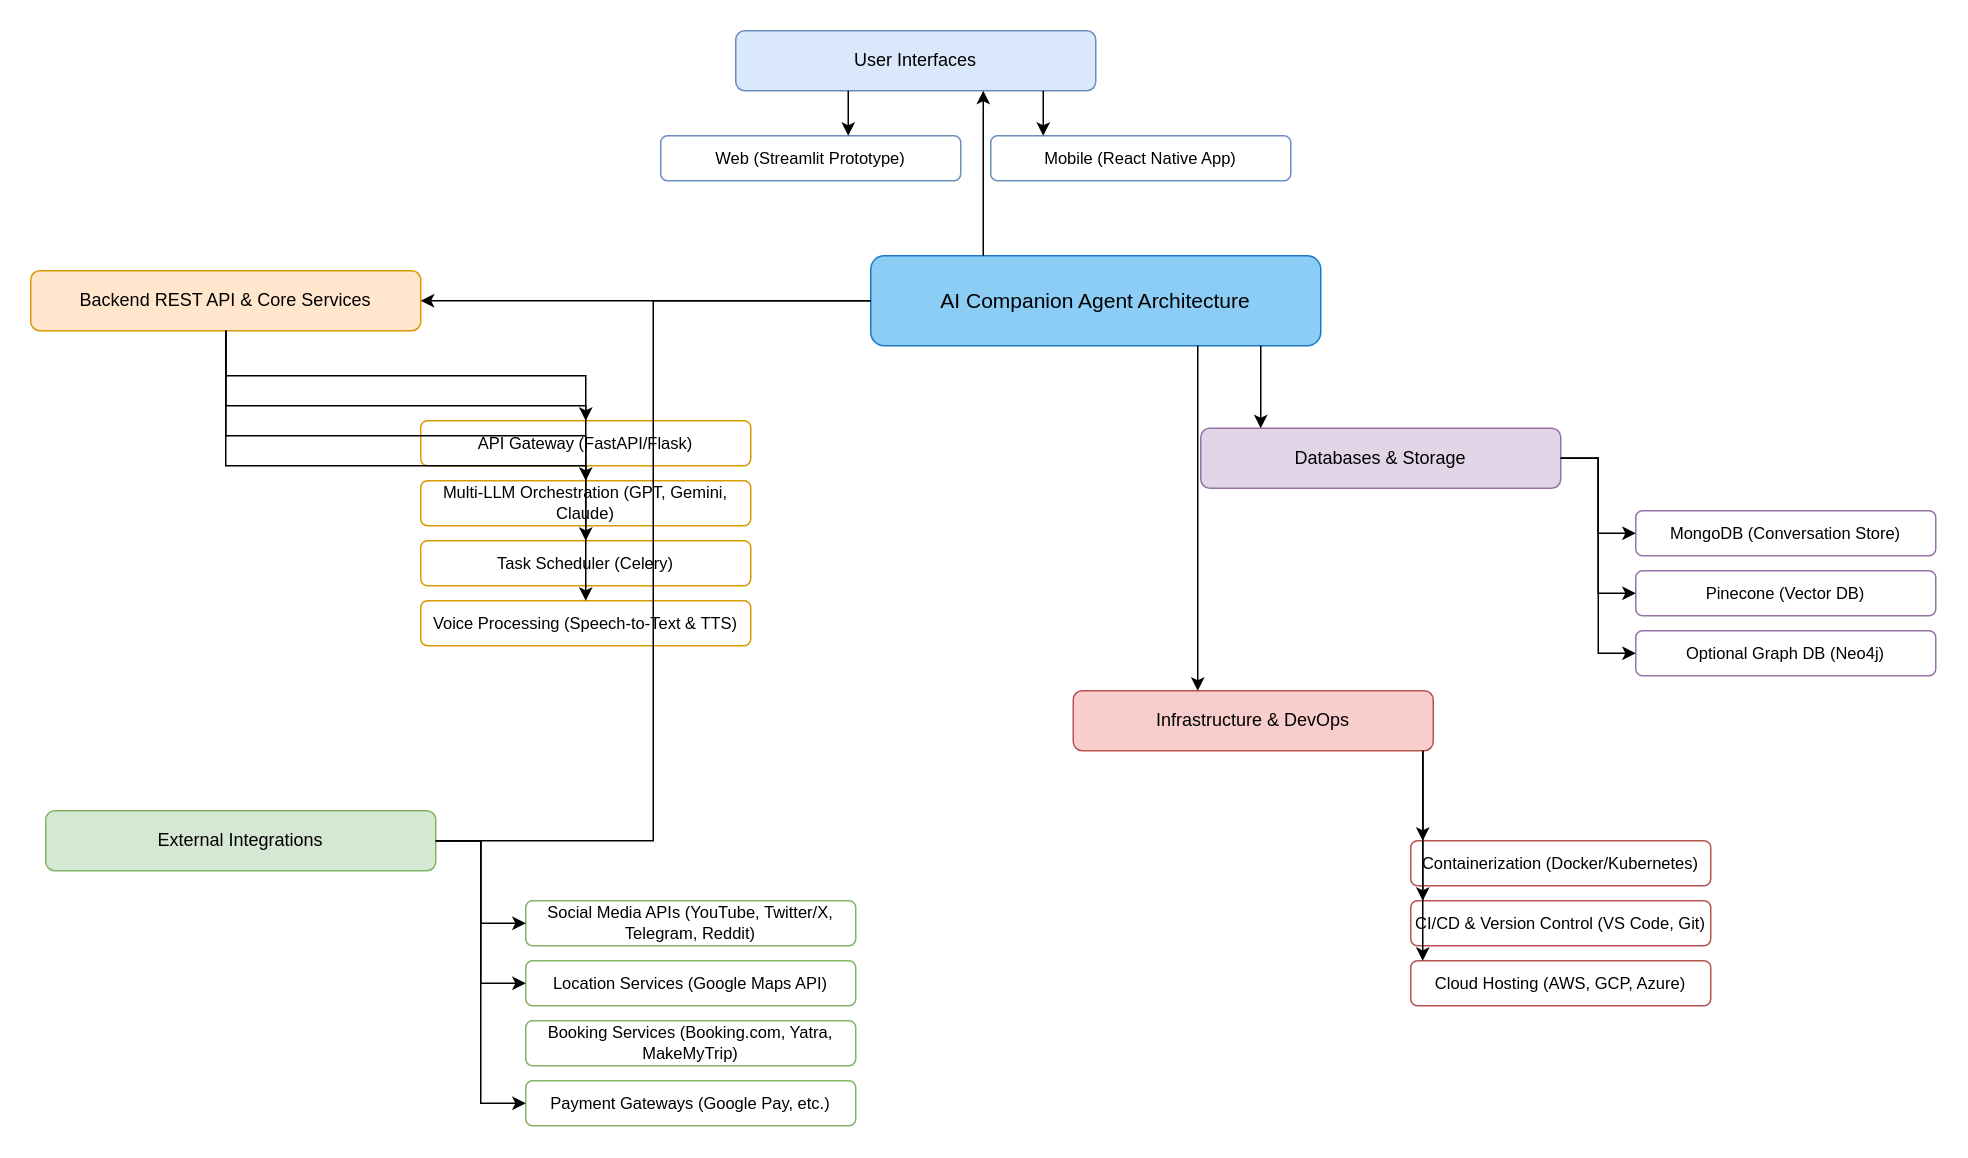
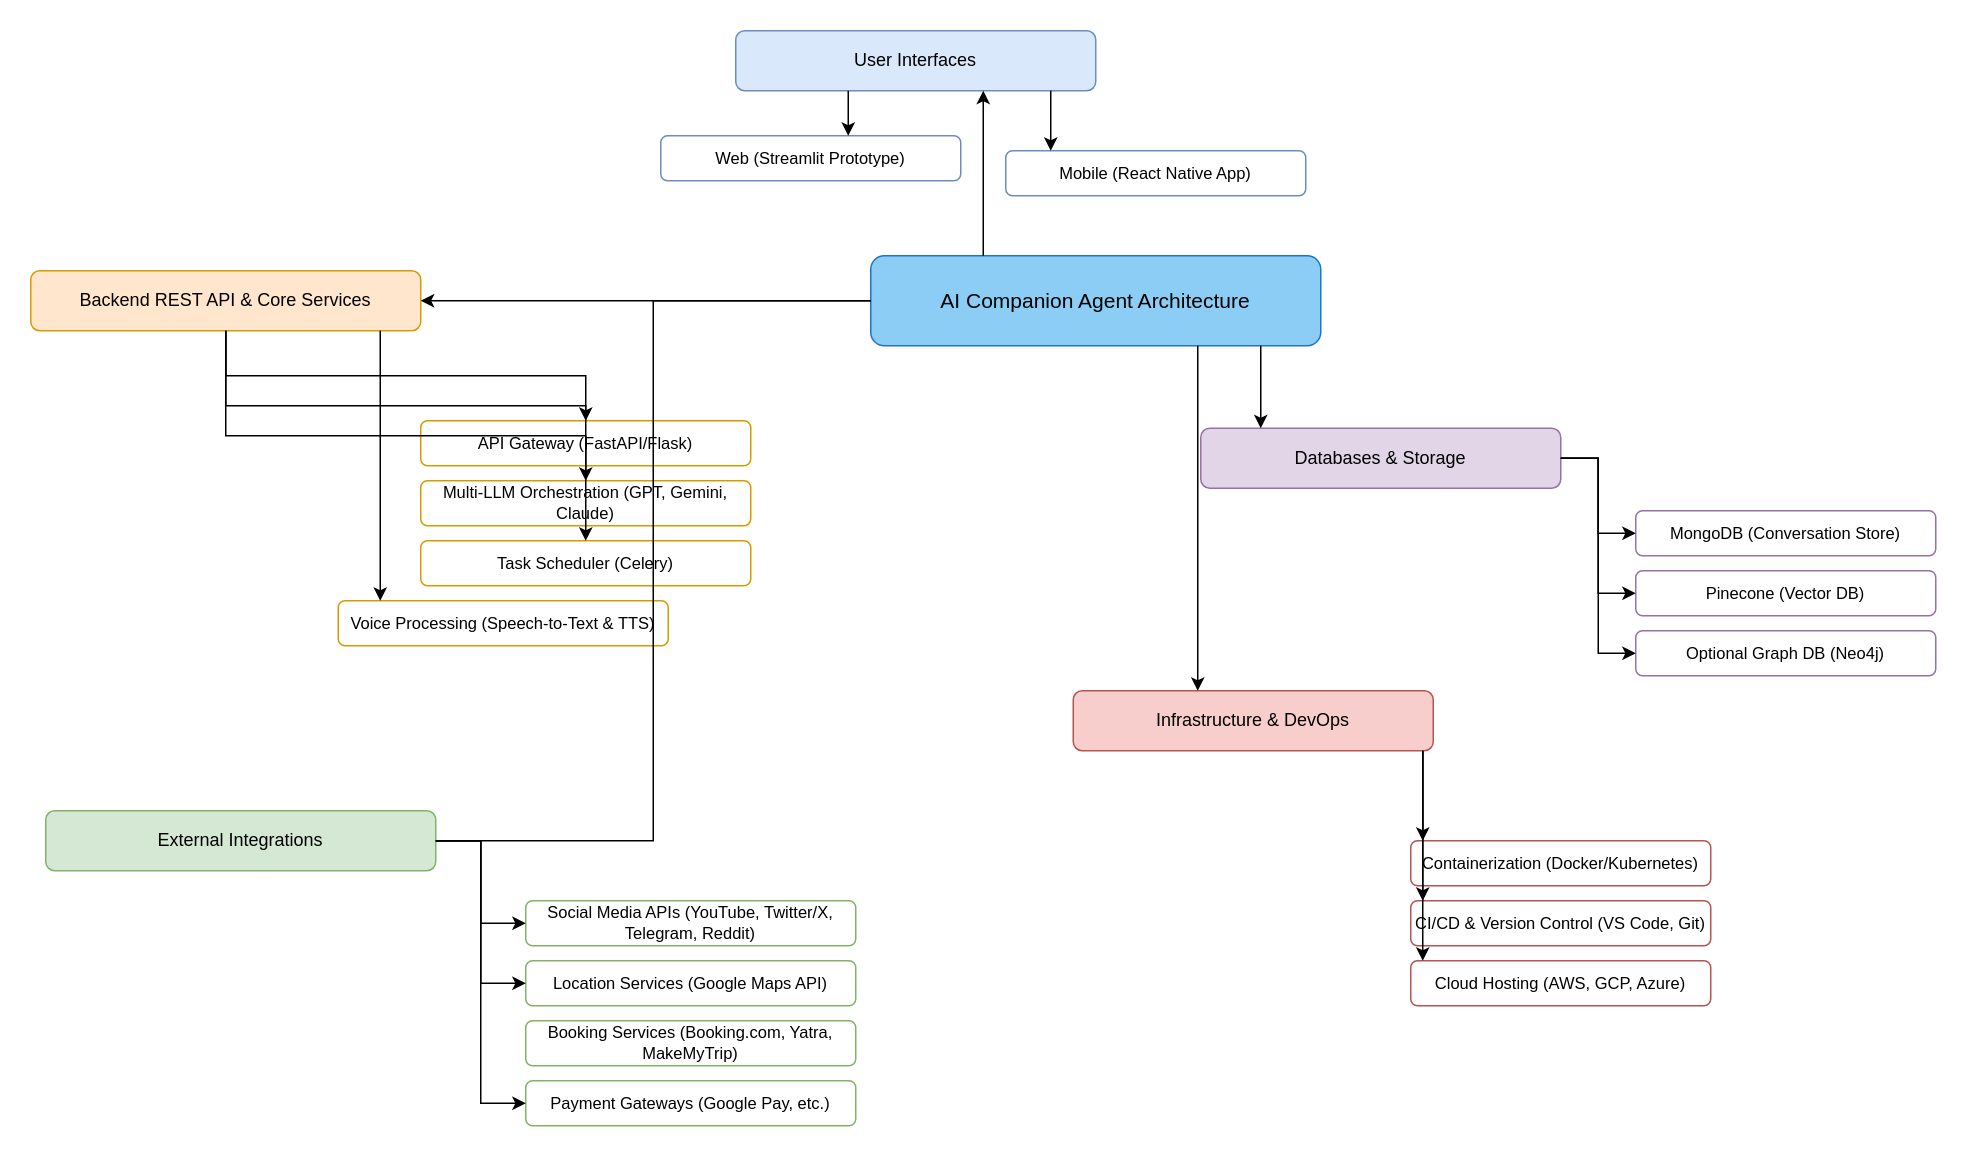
(1141, 158) -> (1156, 173)
(586, 623) -> (503, 623)
